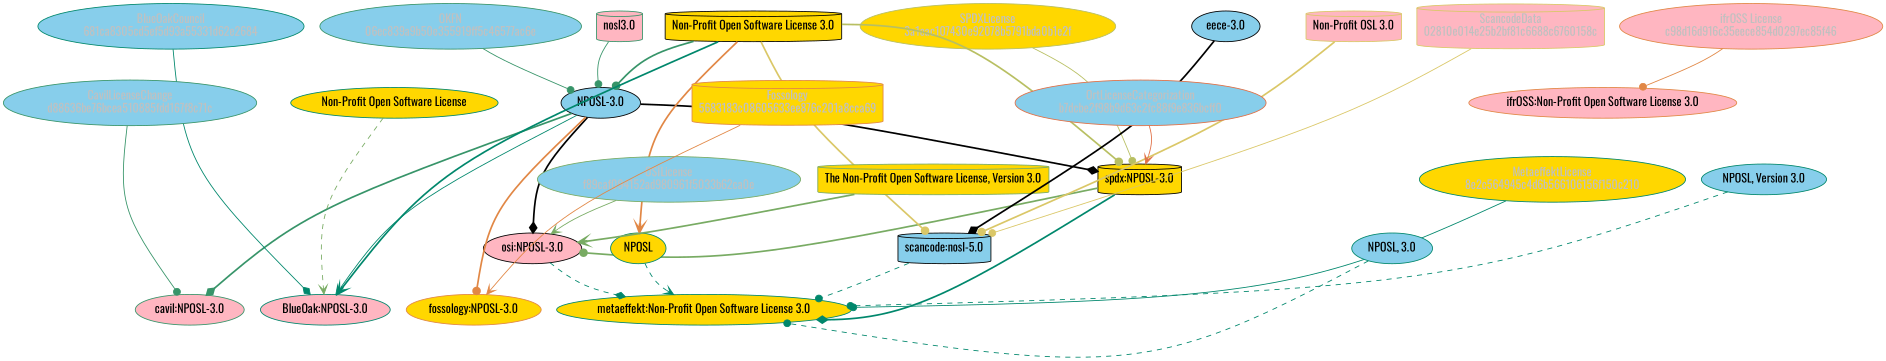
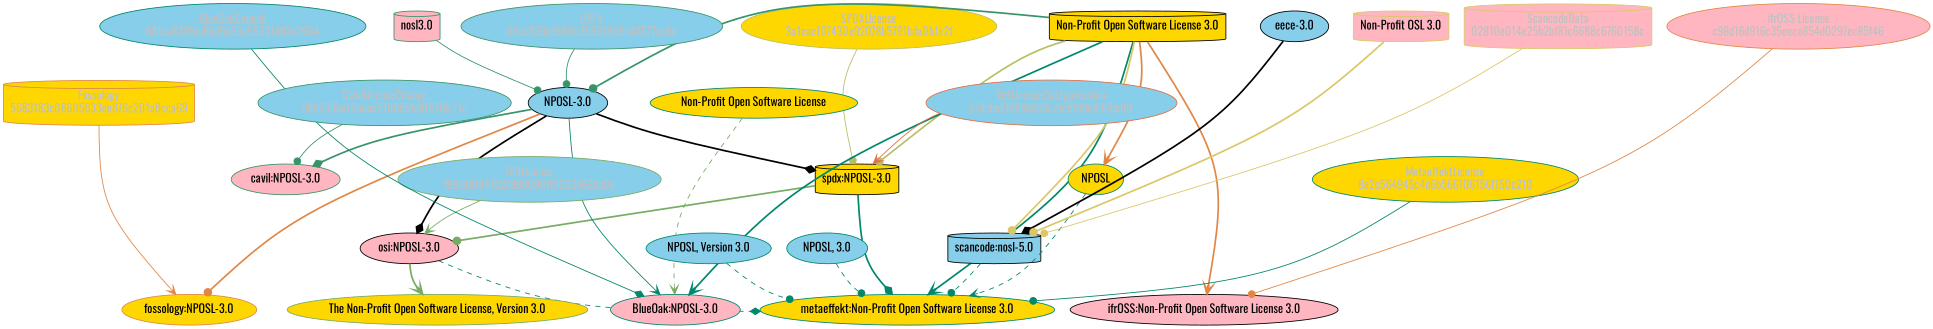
(1603, 103) -> (1204, 310)
none -> (1208, 150)
(933, 179) -> (437, 310)
none -> (1063, 187)
(721, 219) -> (412, 276)
